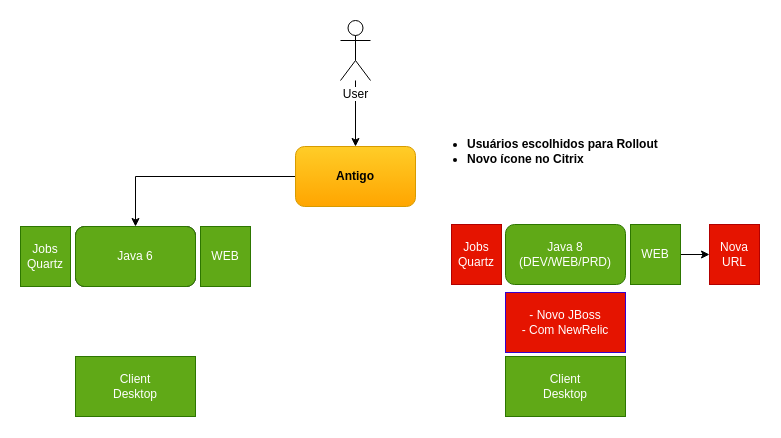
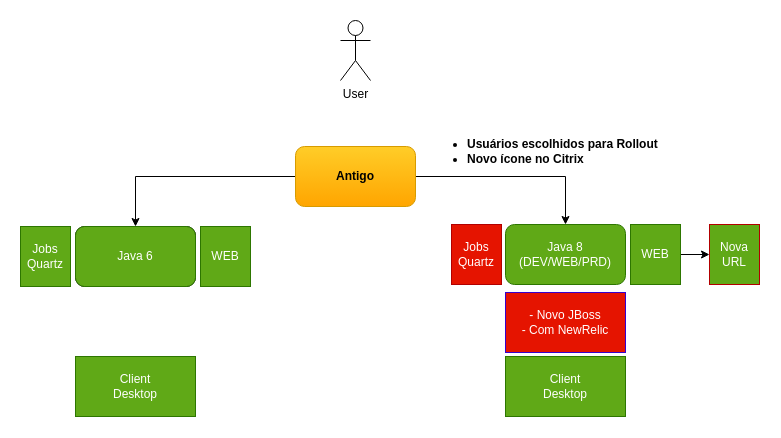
(356, 119) -> none
none -> (511, 177)
(735, 255) -> (735, 255)
